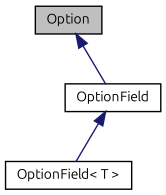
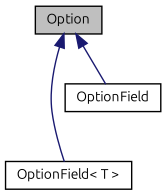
(87, 143) -> (51, 105)
